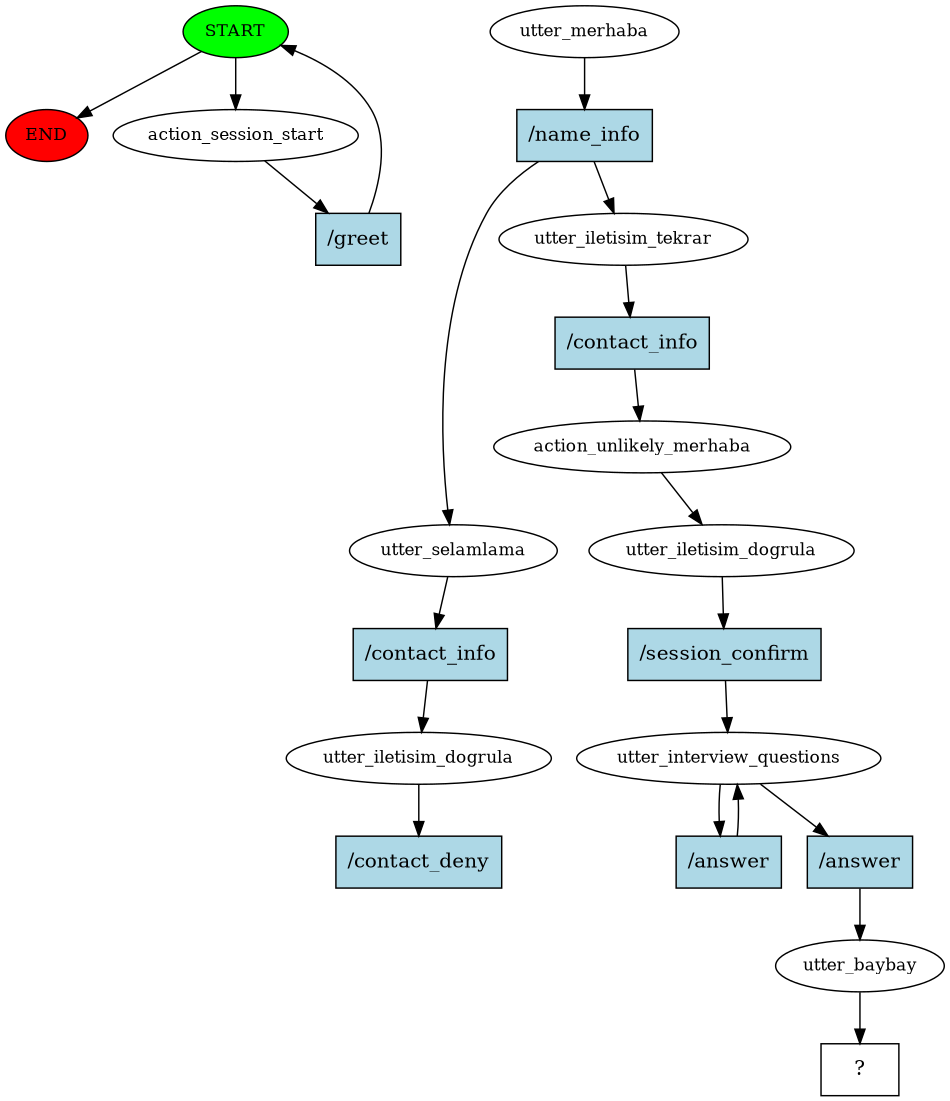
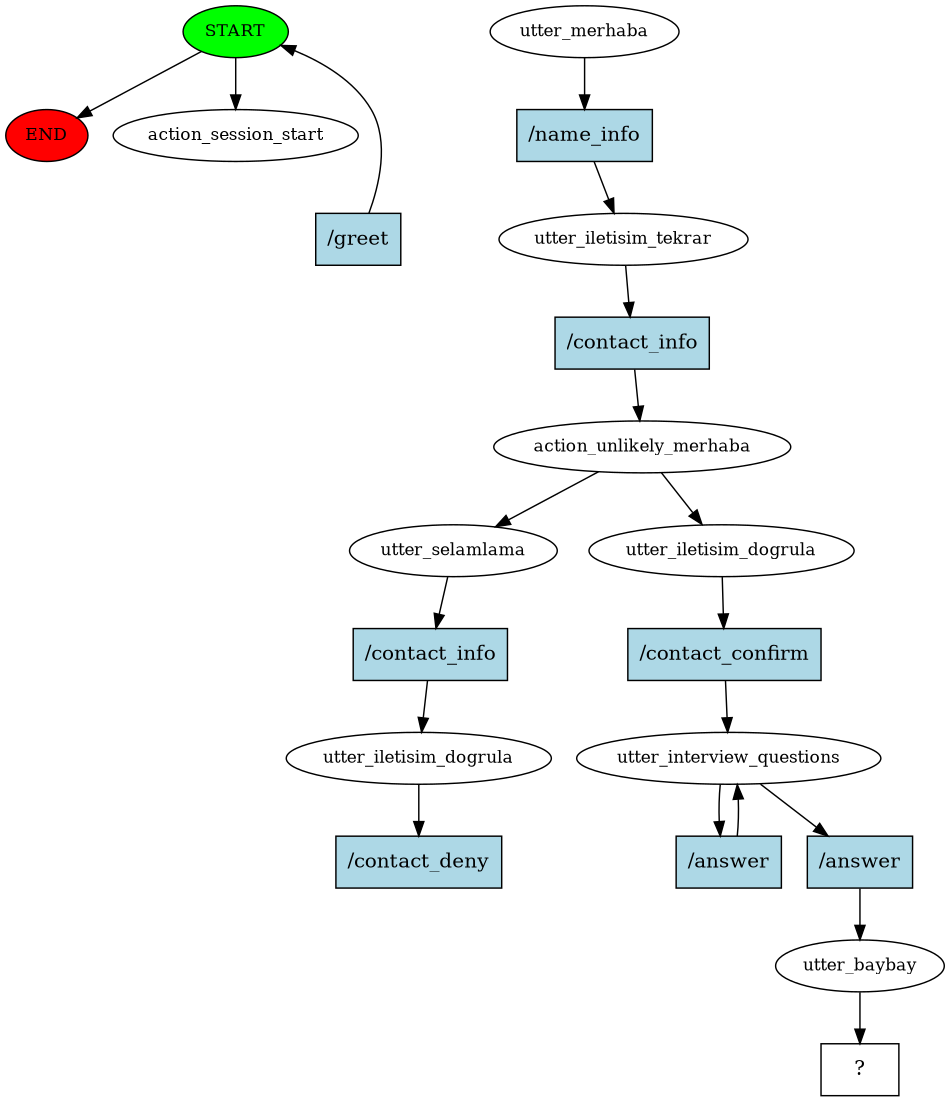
(291, 182) -> none
(451, 322) -> (554, 496)
(724, 655) -> (724, 655)
